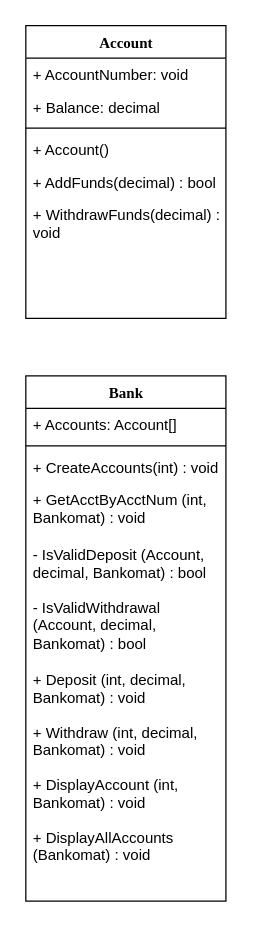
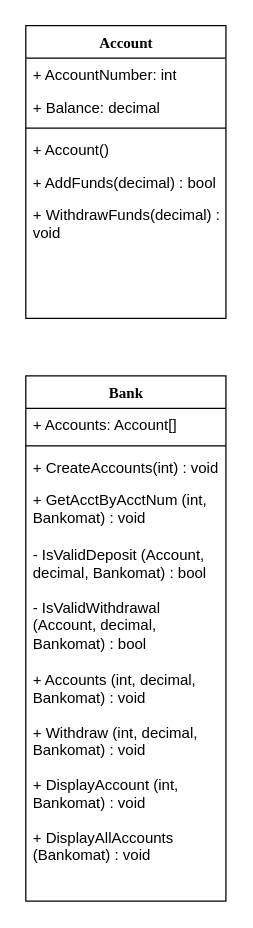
(114, 76) -> (109, 76)
(127, 690) -> (127, 690)
